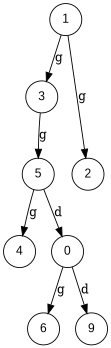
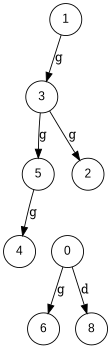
(76, 92) -> (62, 132)
(51, 209) -> none
(92, 329) -> (92, 329)
